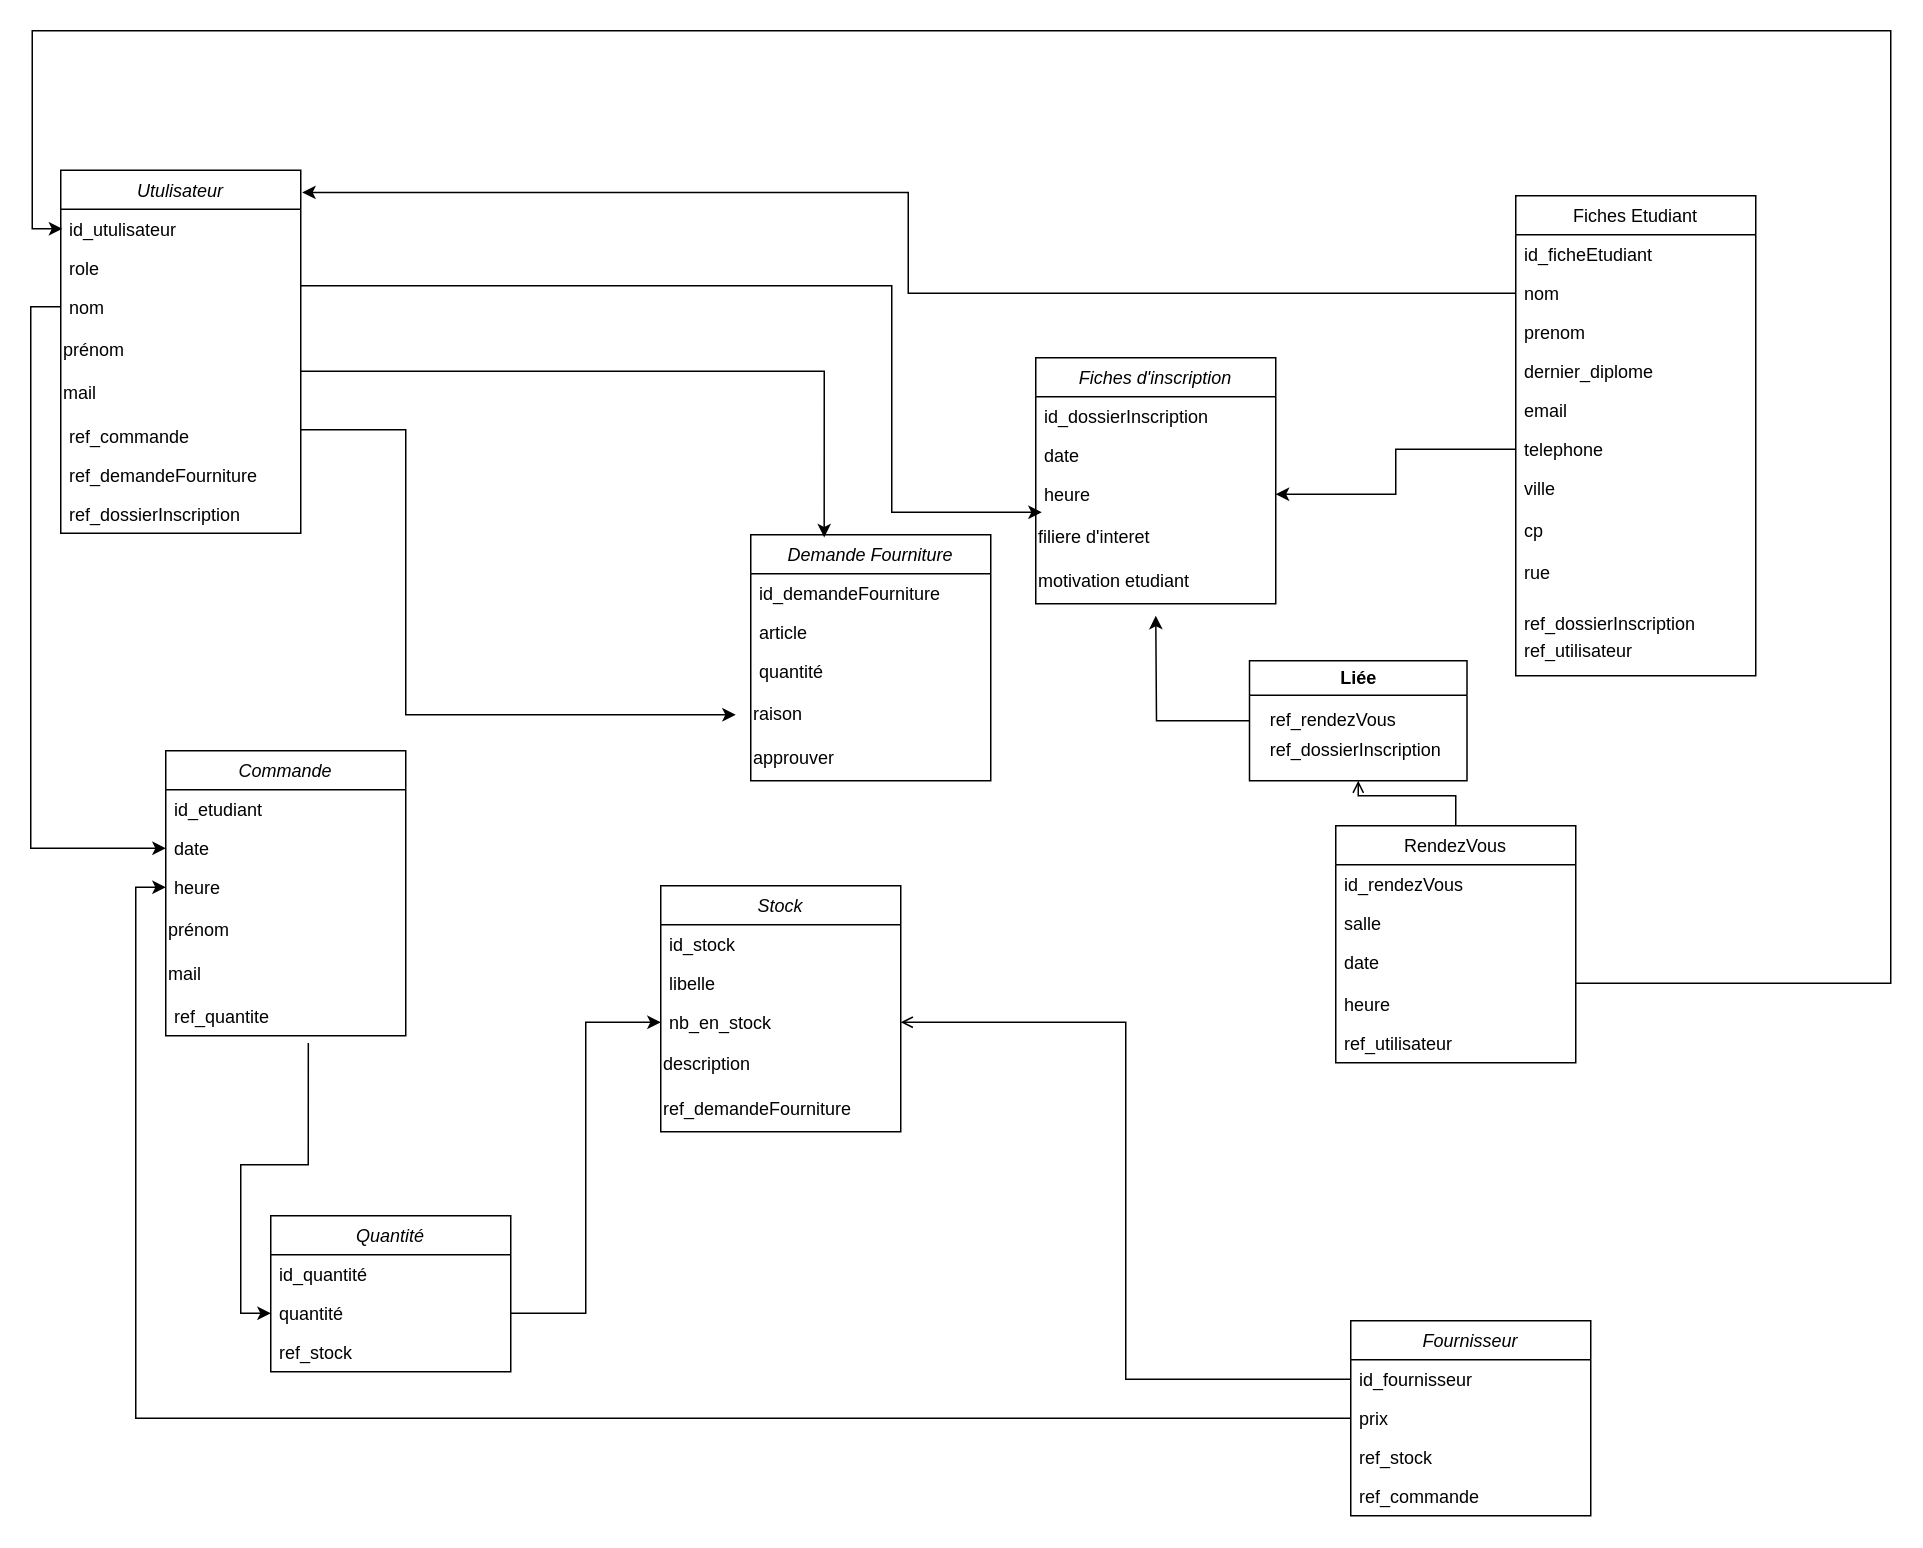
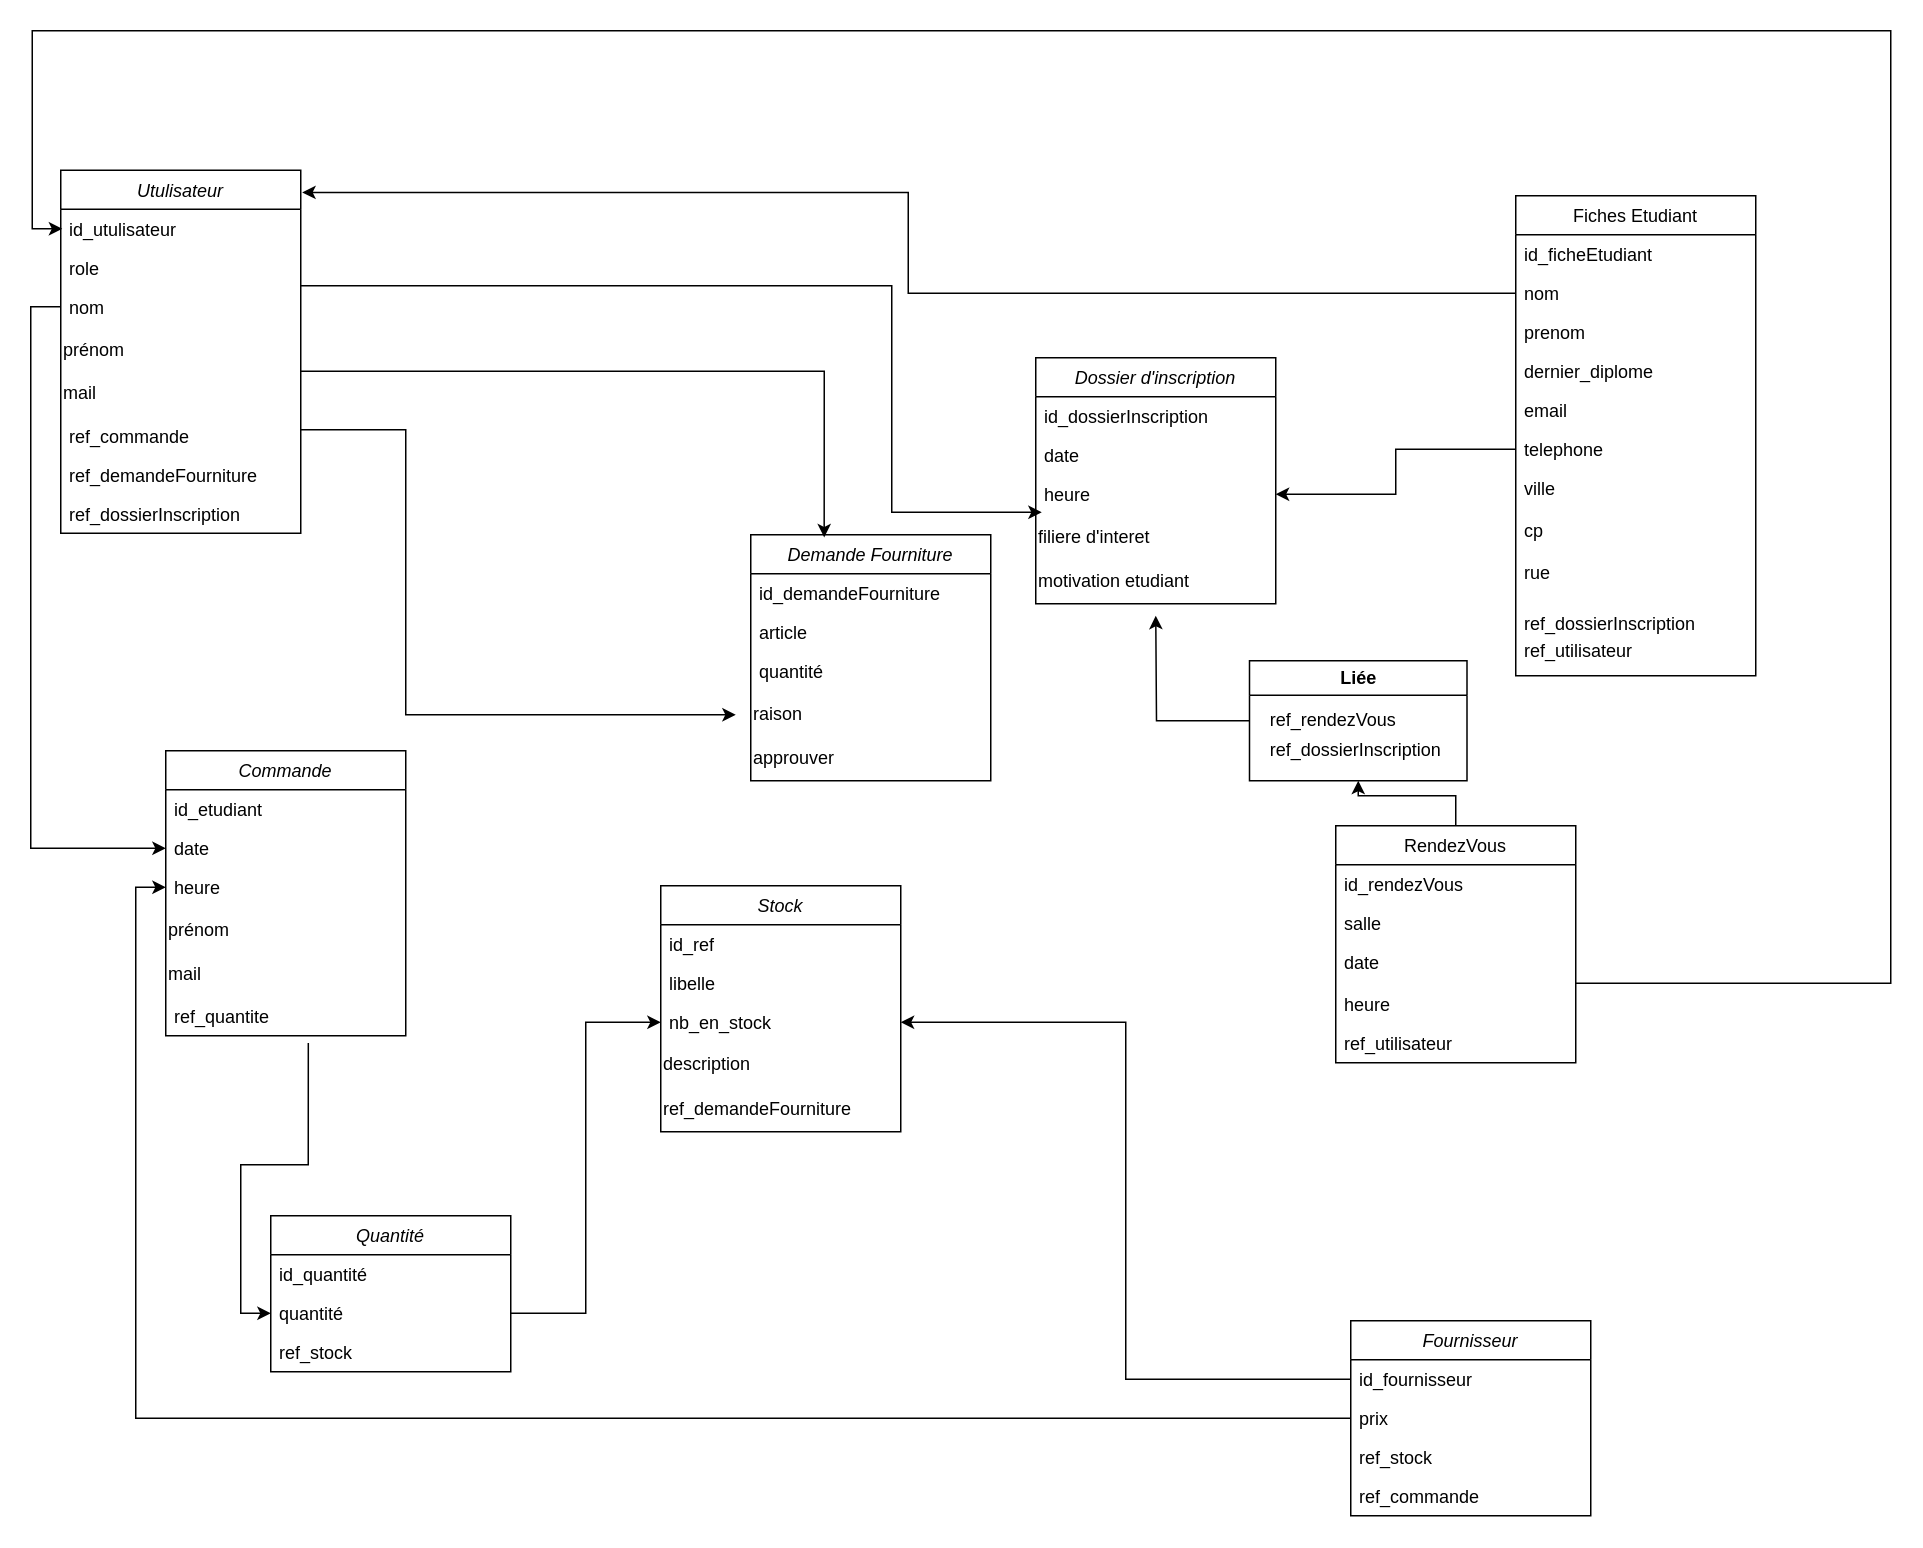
(1155, 378) -> (1155, 378)
(1358, 789) -> (1358, 791)
(707, 945) -> (697, 945)
(909, 1022) -> (912, 1022)
